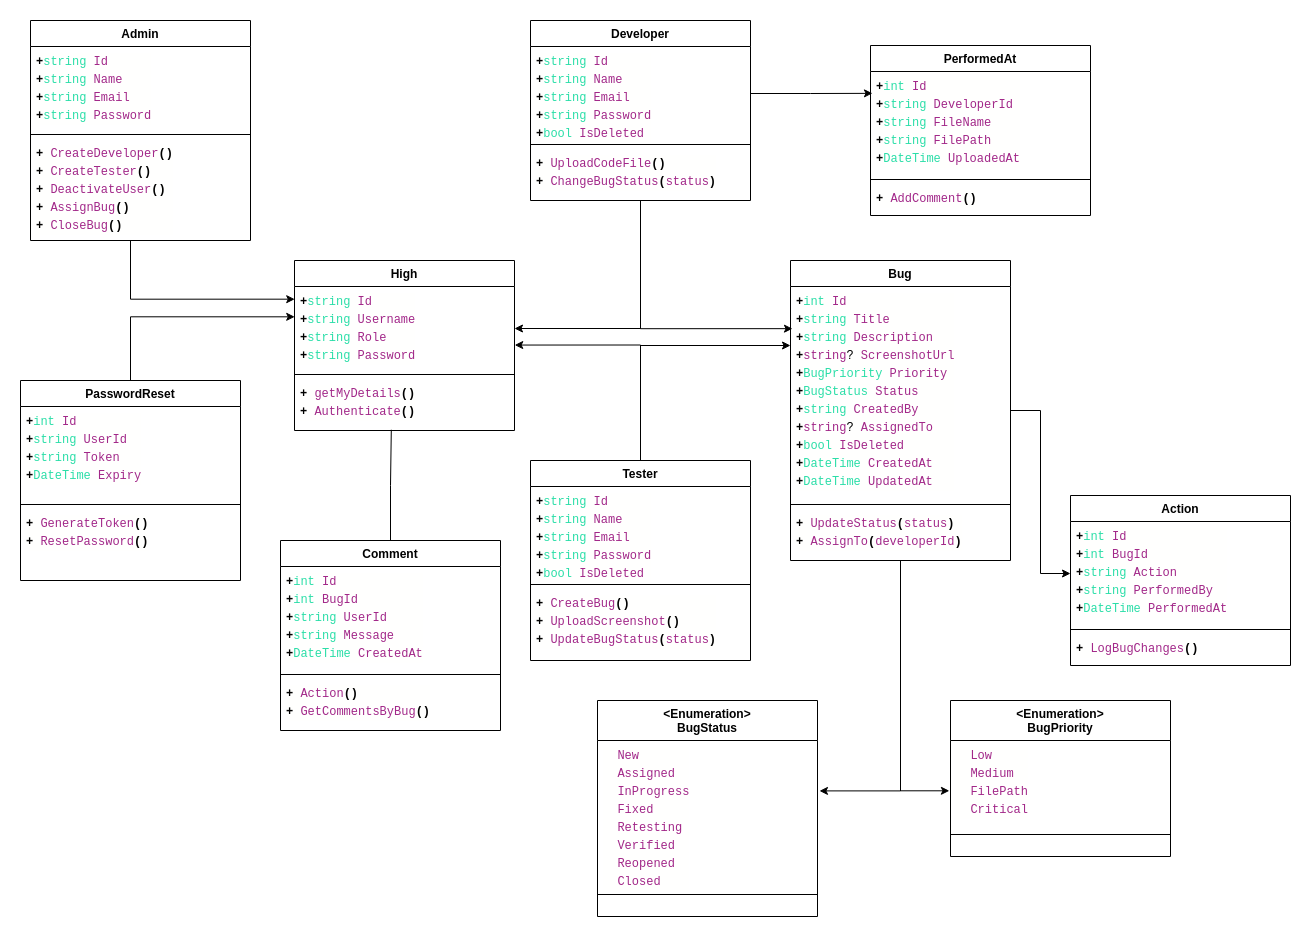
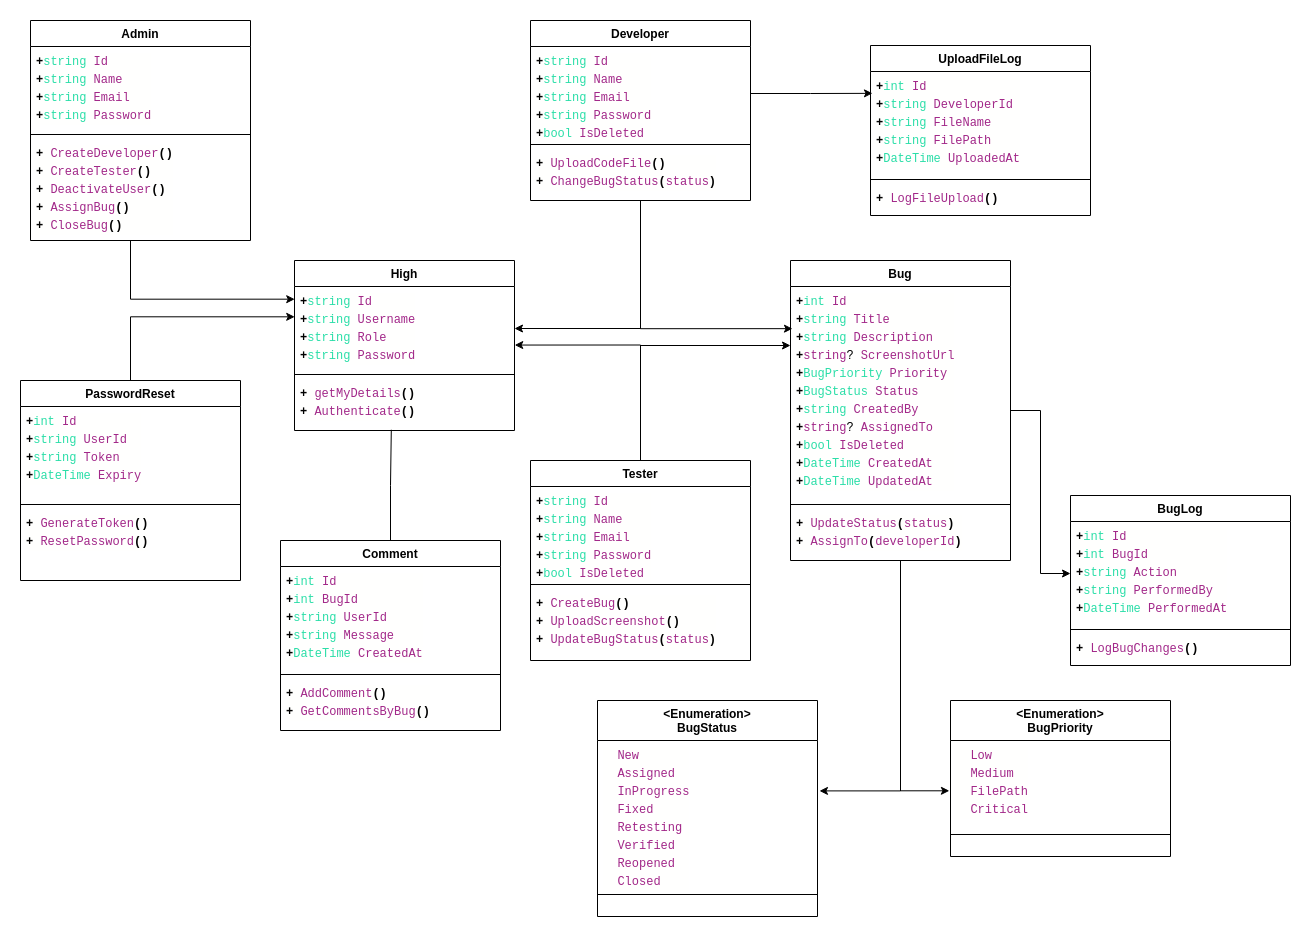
(981, 60) -> (981, 60)
(922, 198) -> (927, 198)
(1181, 510) -> (1181, 510)
(352, 700) -> (352, 700)
